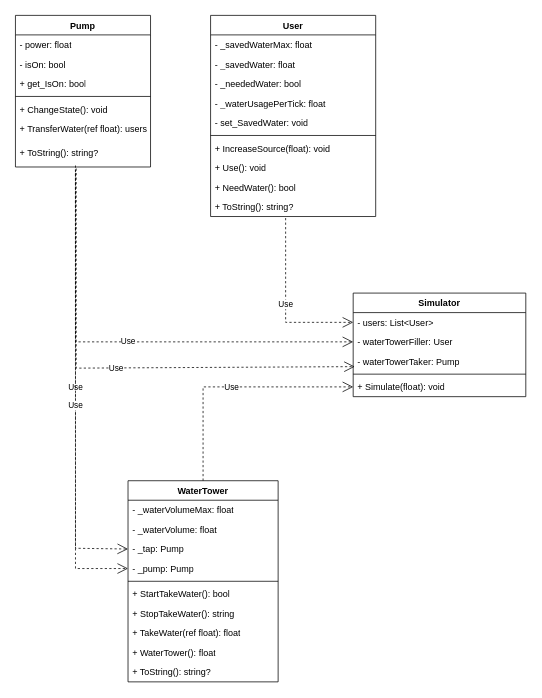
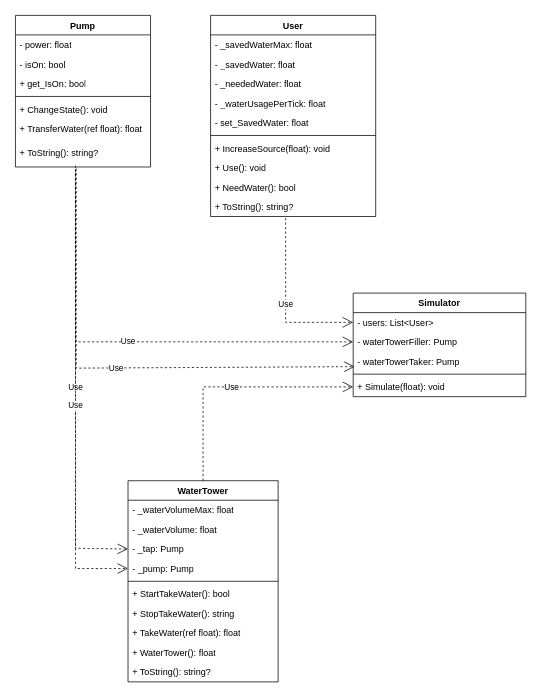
(261, 85) -> (263, 85)
(266, 124) -> (268, 124)
(84, 135) -> (84, 135)
(411, 343) -> (411, 343)
